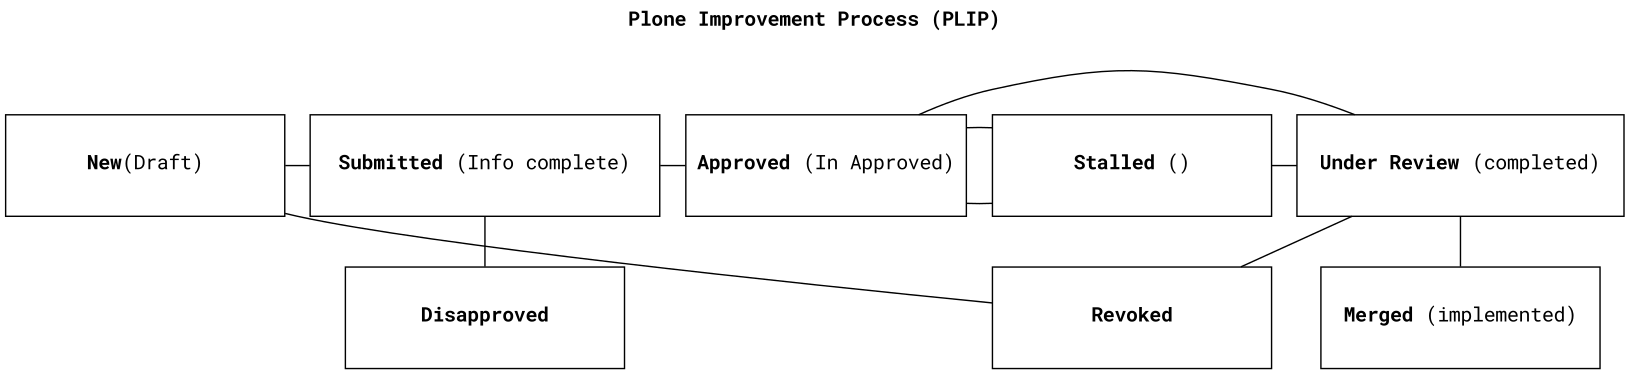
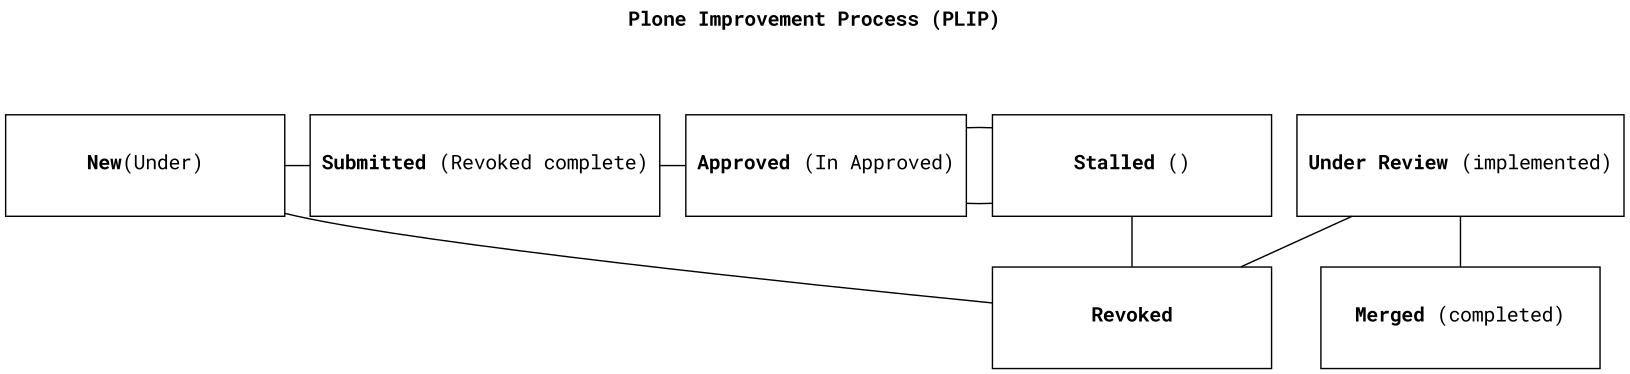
(1136, 71) -> none
(163, 163) -> (163, 163)
(538, 163) -> (538, 163)
(1531, 163) -> (1531, 163)
(1284, 166) -> (1132, 241)
(1496, 316) -> (1496, 316)
(485, 318) -> none
